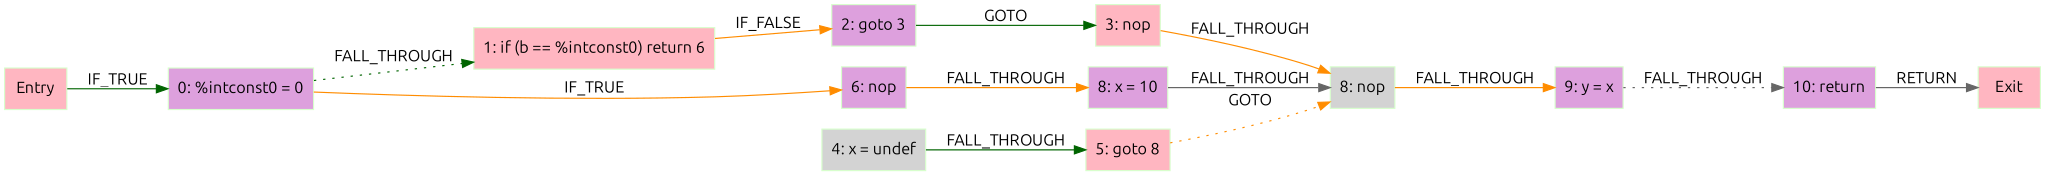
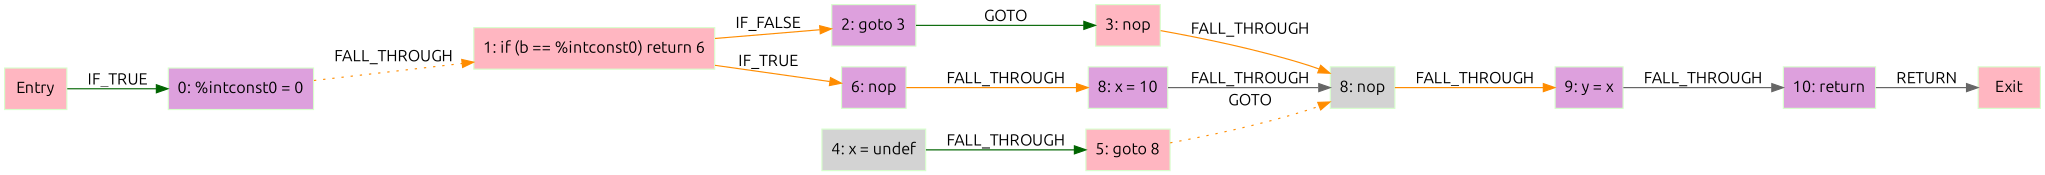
(388, 72) -> (388, 72)
(1698, 88) -> (1698, 88)
(572, 98) -> (772, 73)
